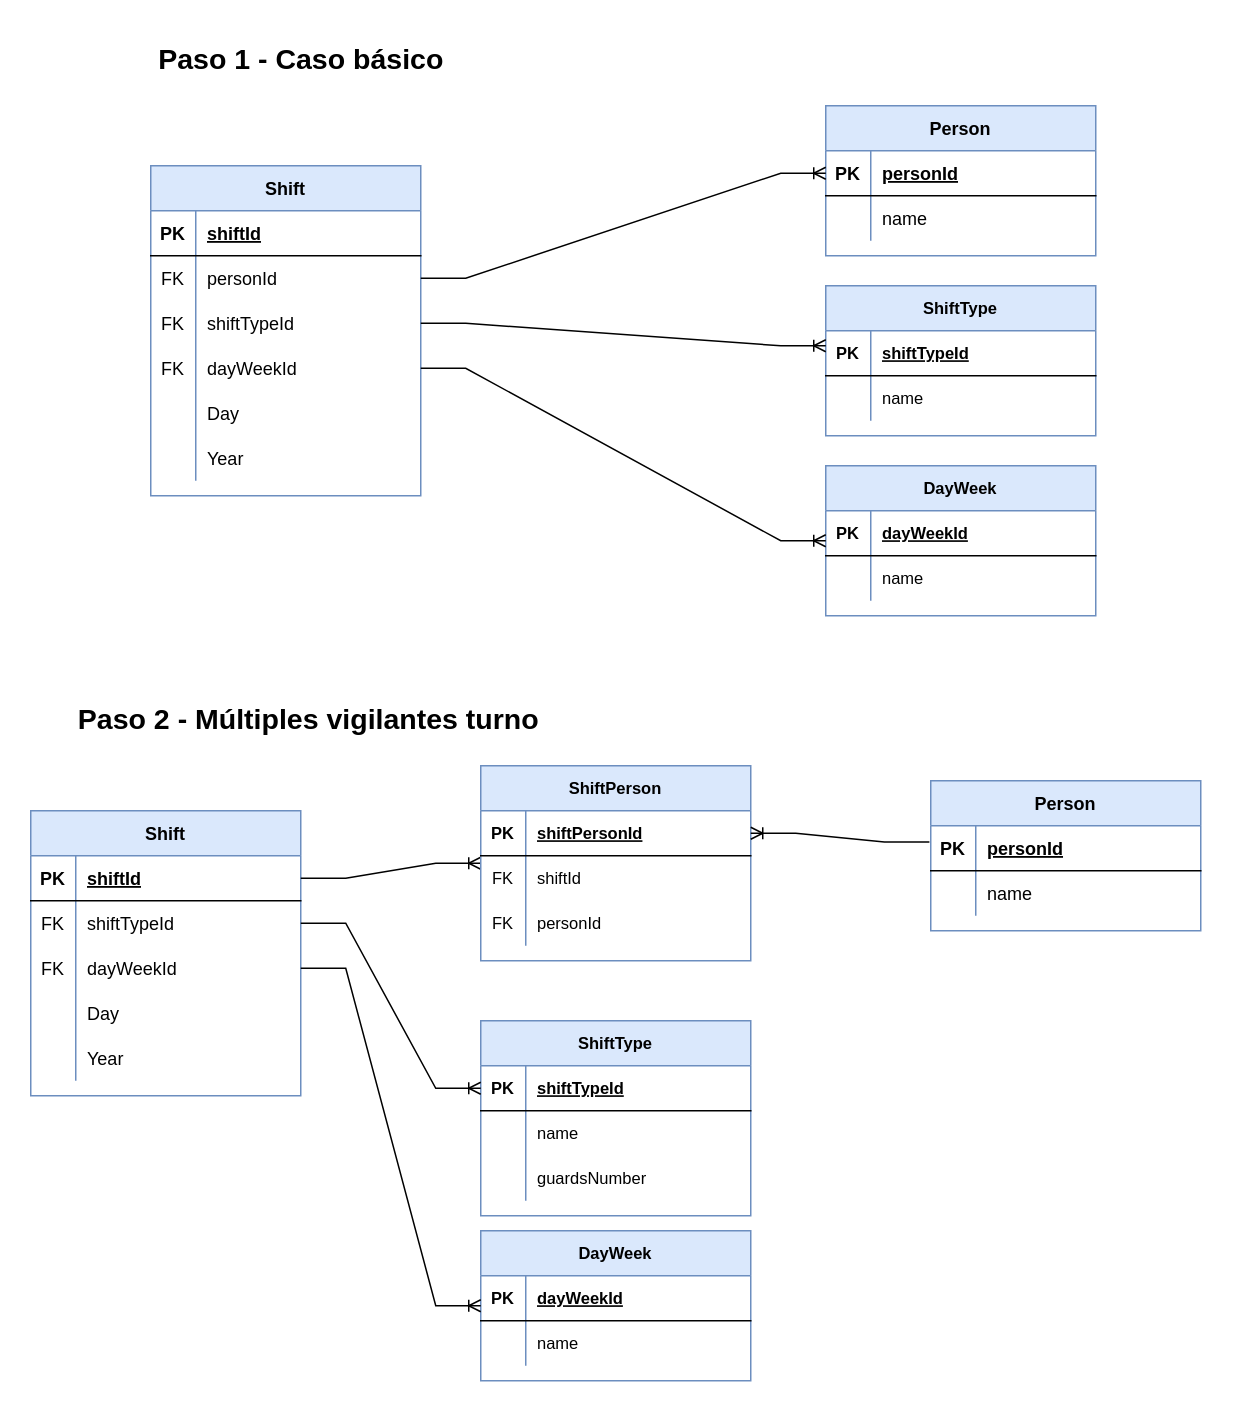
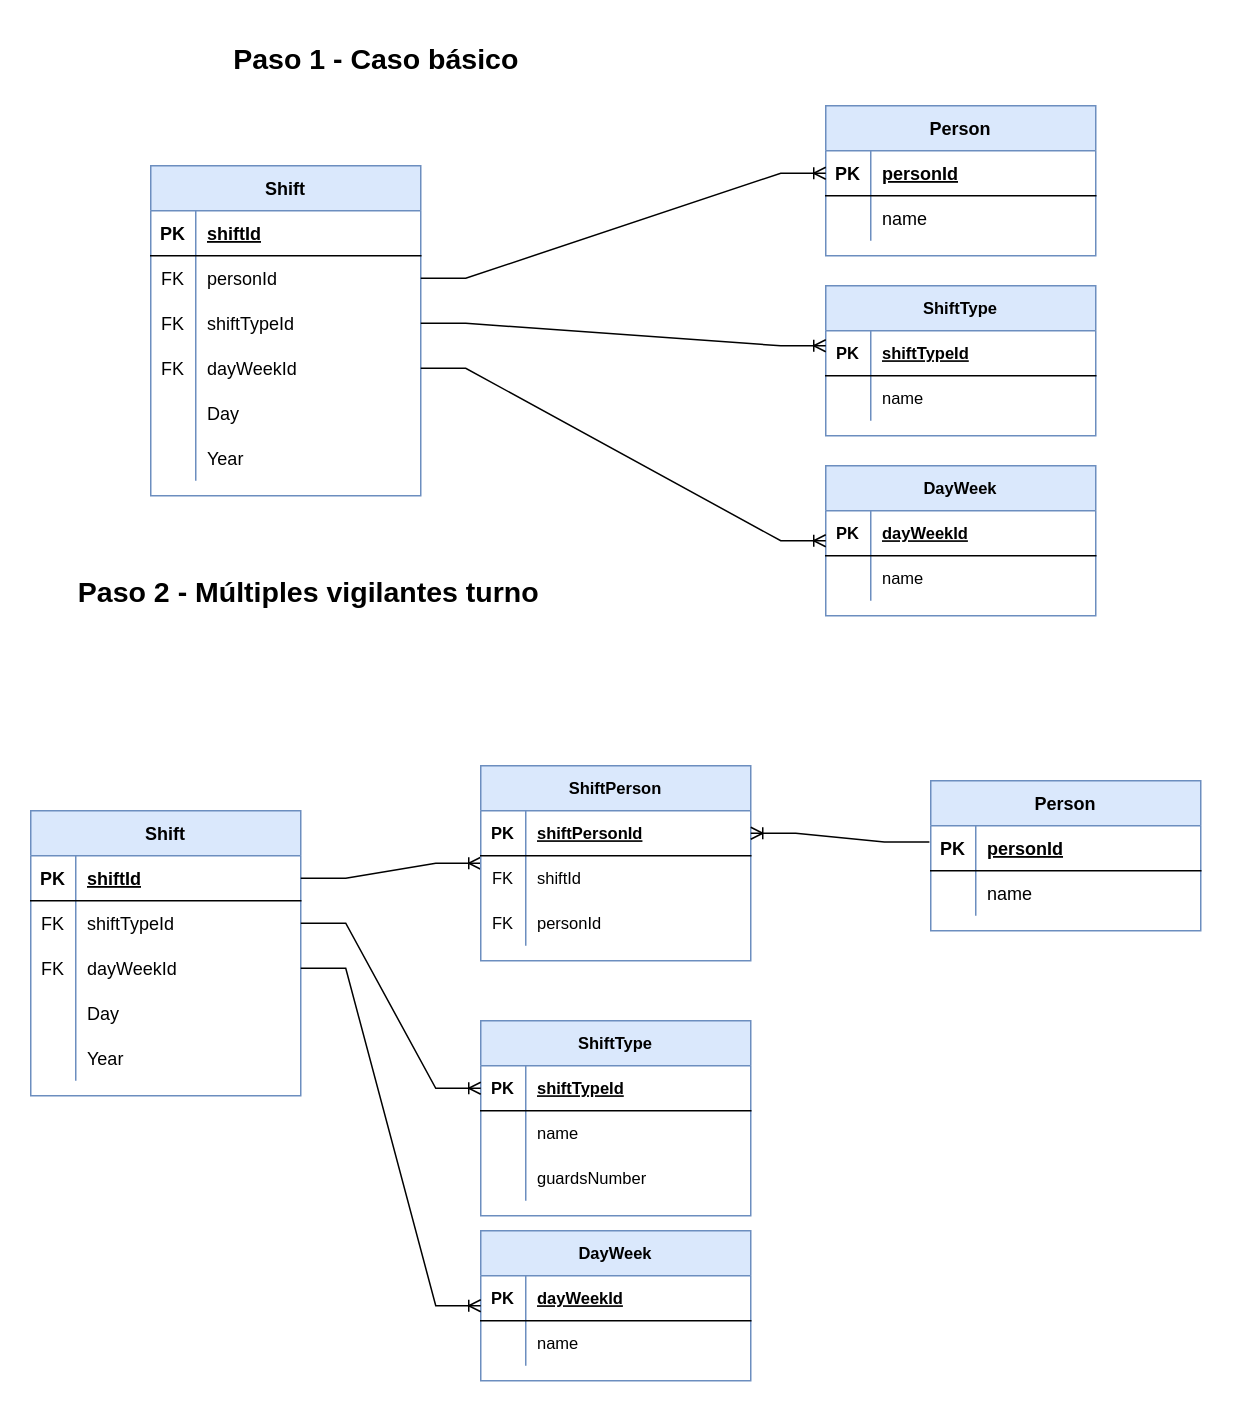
(301, 61) -> (376, 61)
(308, 721) -> (308, 593)
